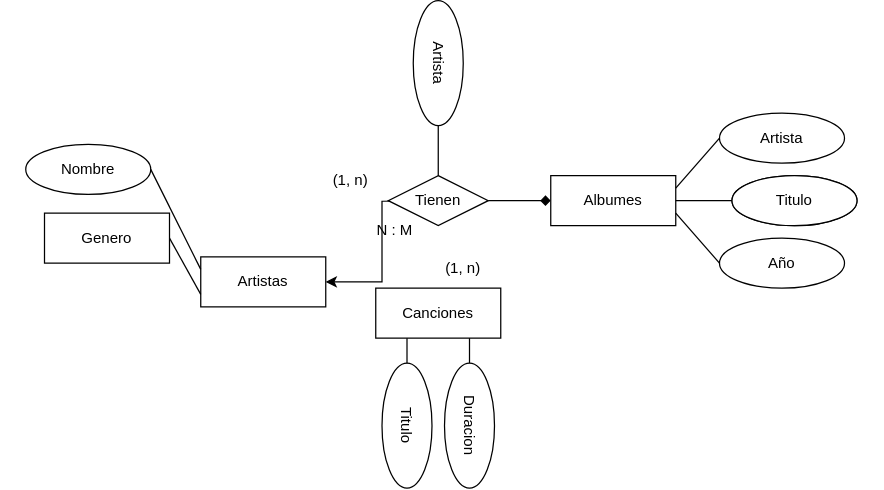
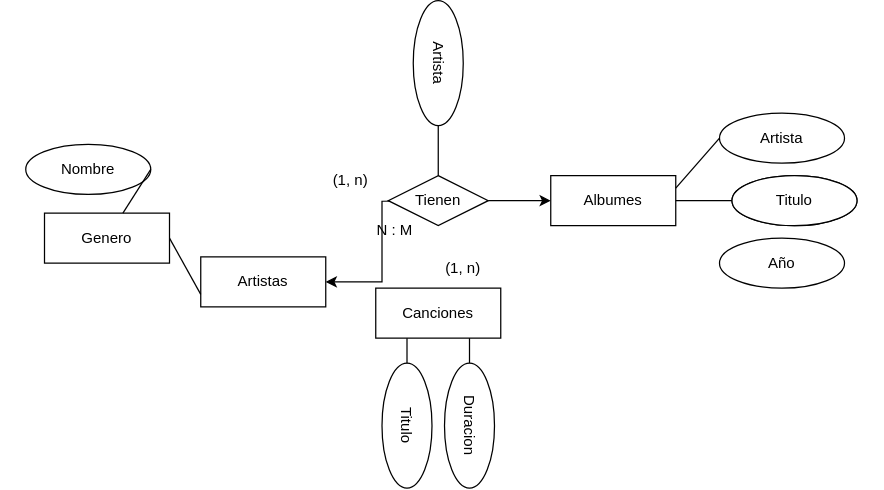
(540, 201) -> (541, 201)
(175, 219) -> (137, 191)
(698, 238) -> none
